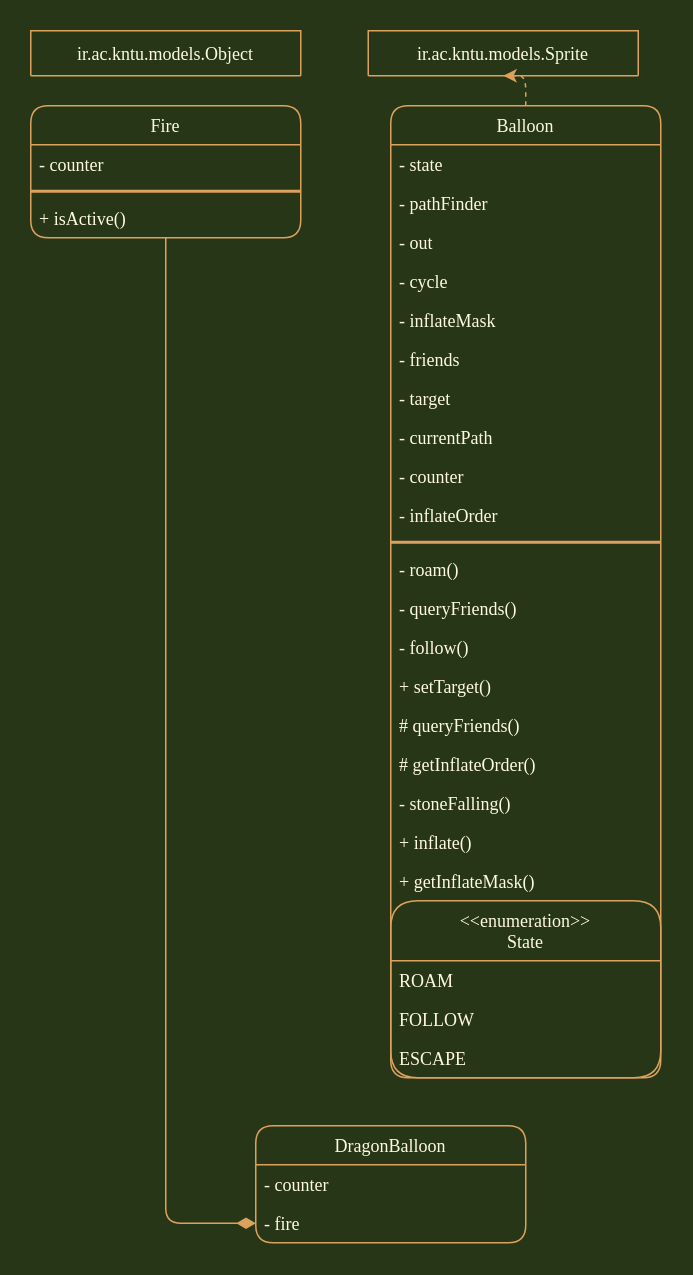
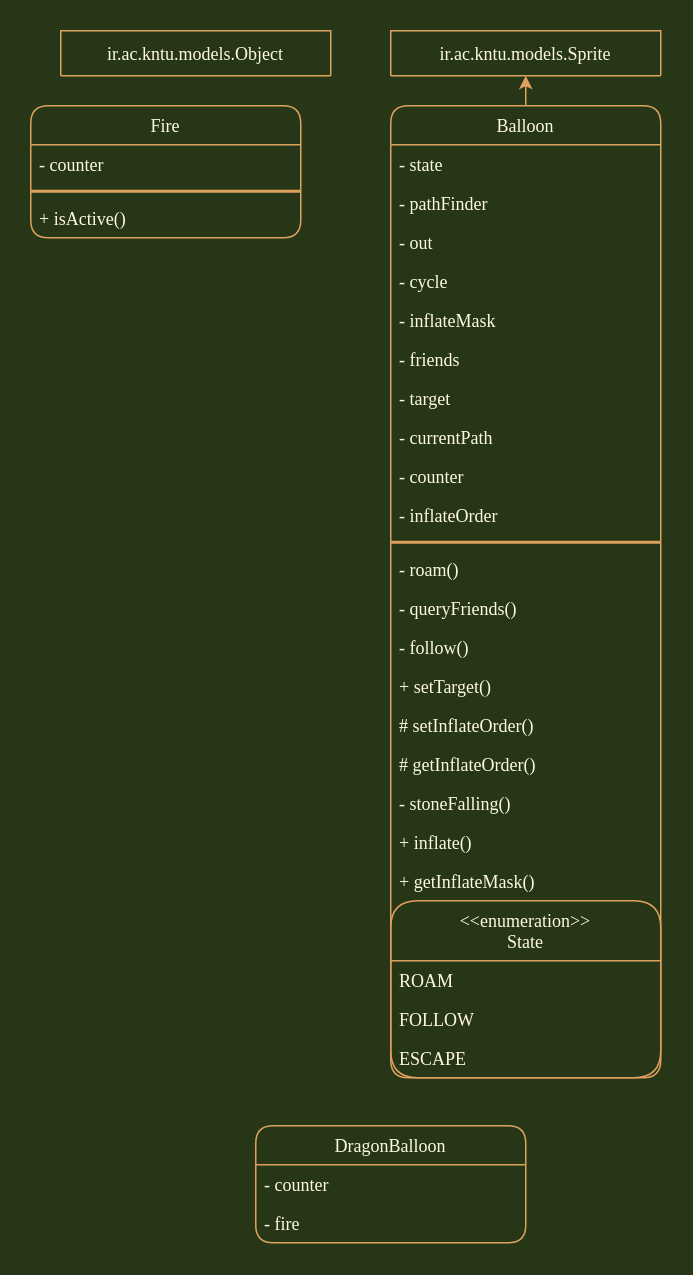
(166, 53) -> (196, 53)
(503, 53) -> (526, 53)
(475, 726) -> (490, 726)
(166, 761) -> none
